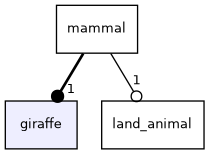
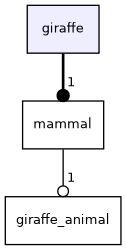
(72, 73) -> (63, 72)
(153, 125) -> (63, 221)
